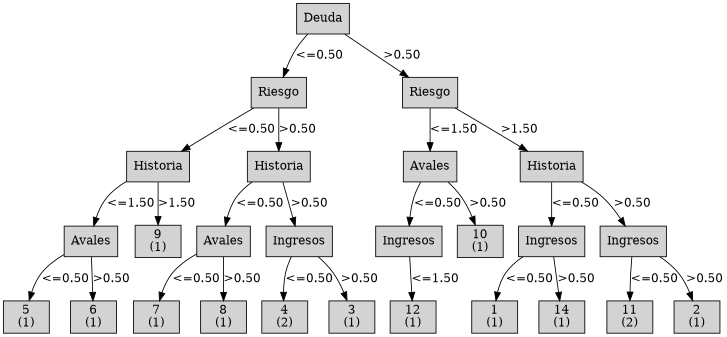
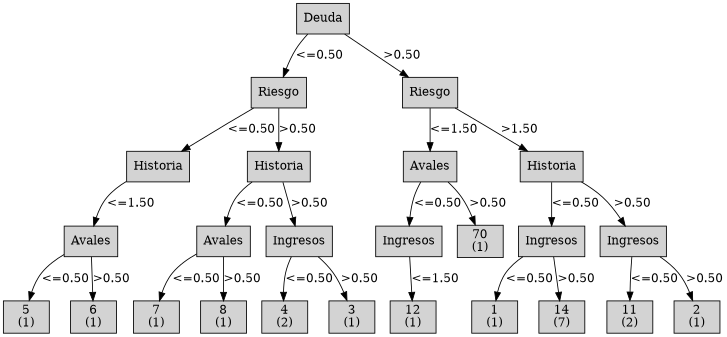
(158, 241) -> none
(480, 241) -> (480, 241)
(562, 317) -> (562, 317)
